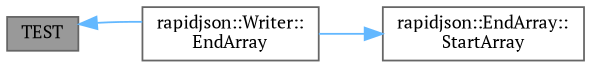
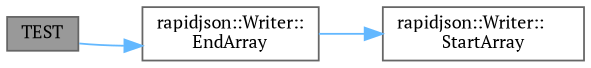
(120, 22) -> (102, 45)
(483, 34) -> (483, 34)
